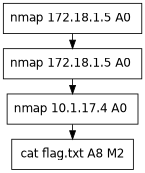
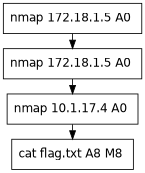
(73, 154) -> (73, 154)
